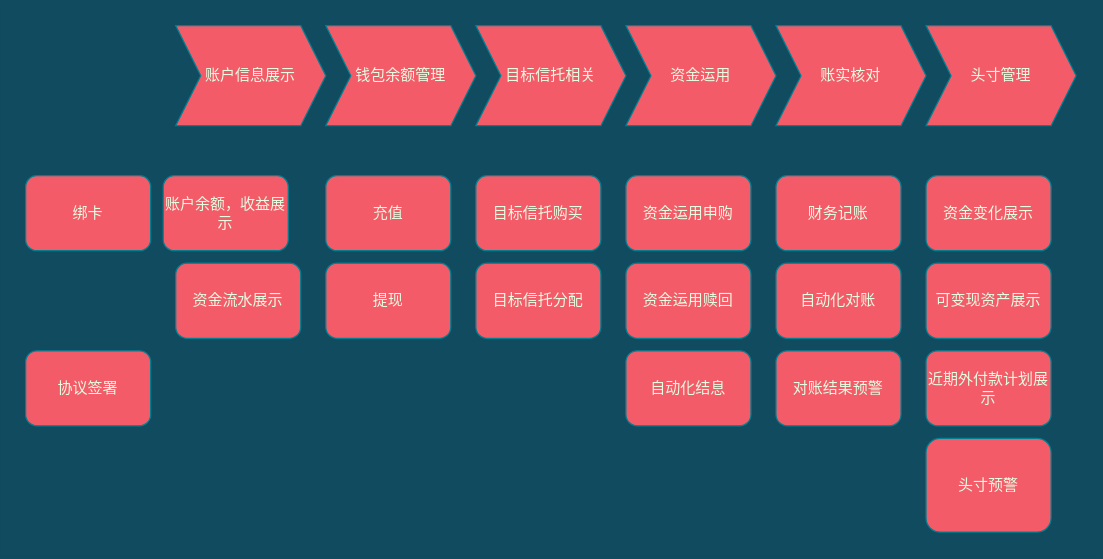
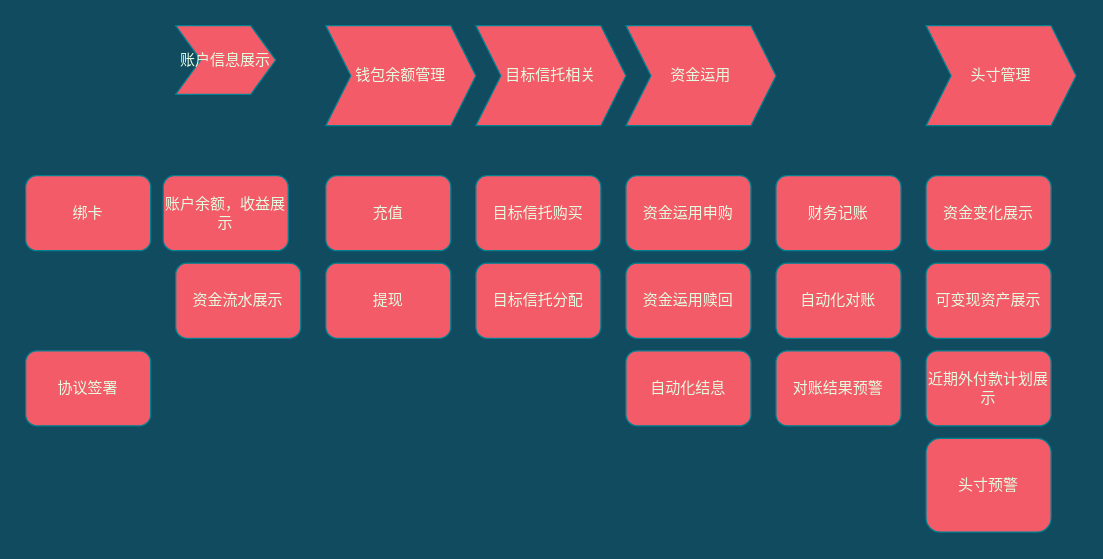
(251, 76) -> (226, 60)
(851, 76) -> none
